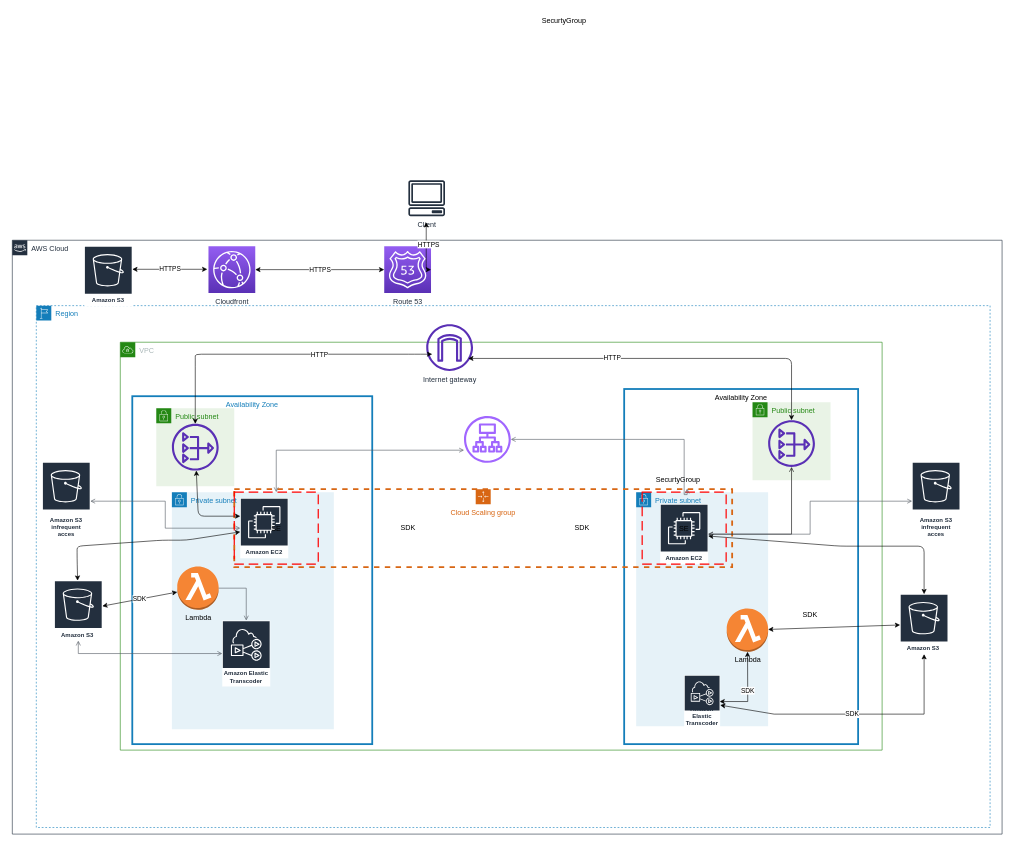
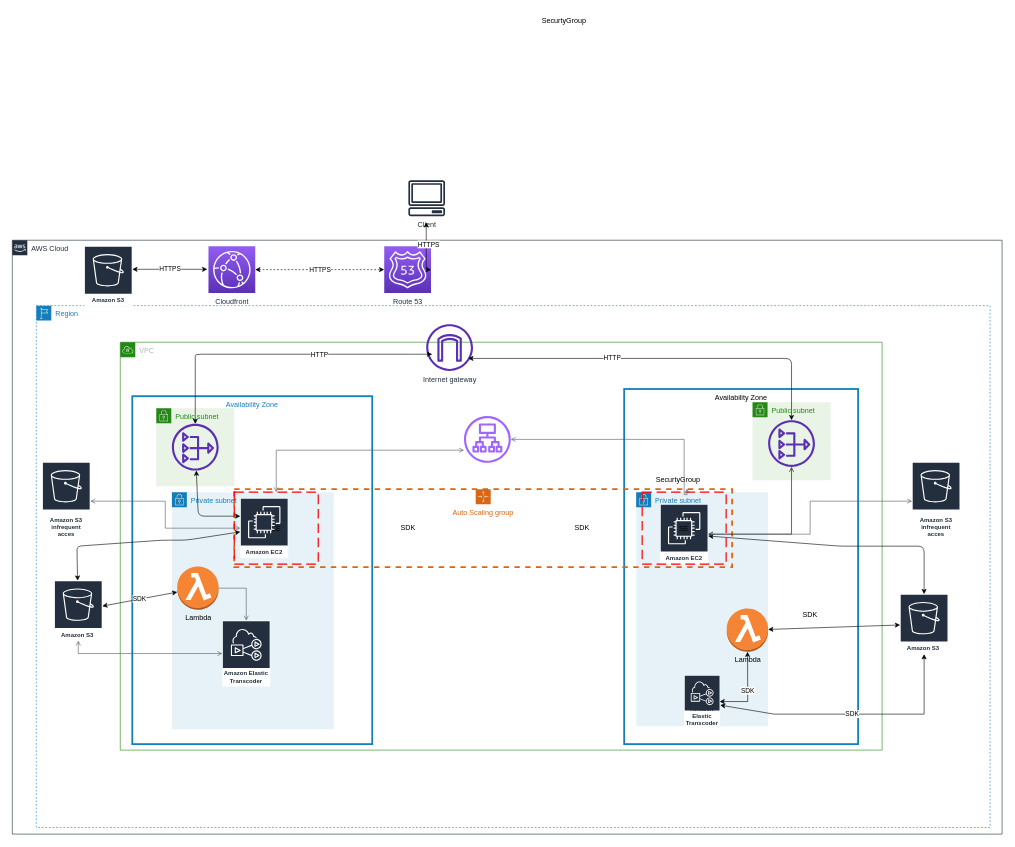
(284, 270) -> (284, 270)
(483, 513) -> (483, 513)
